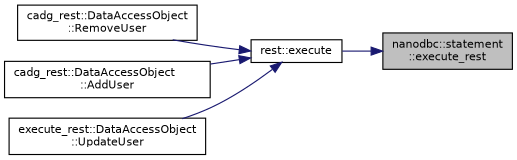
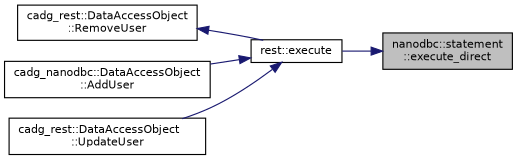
(206, 45) -> (236, 35)
(448, 51) -> (448, 51)
(107, 80) -> (107, 80)
(107, 136) -> (107, 136)
